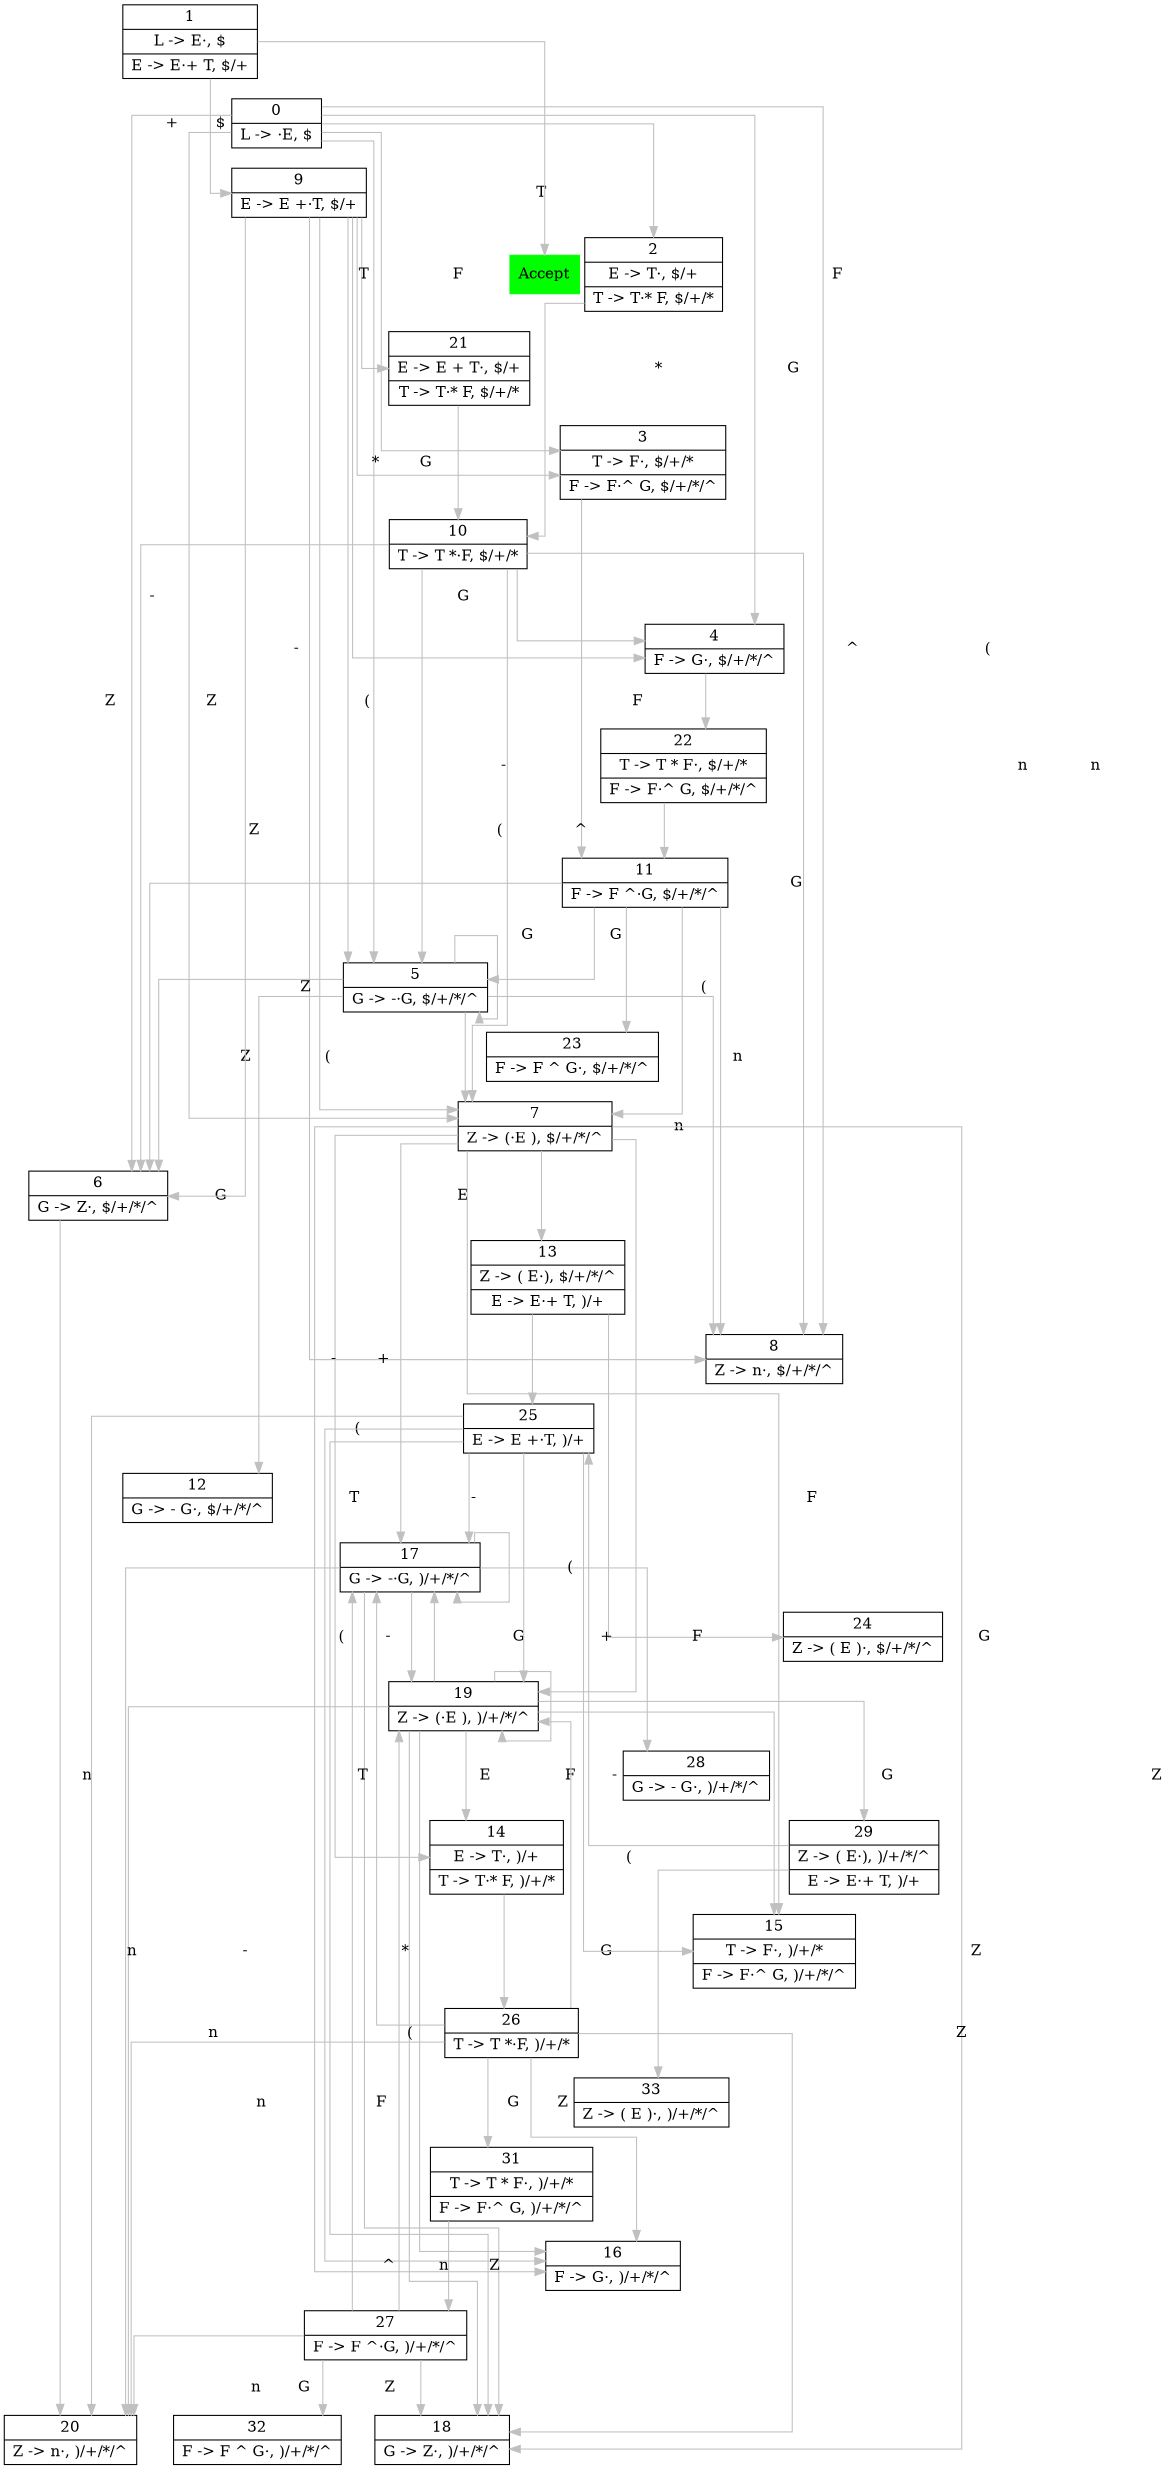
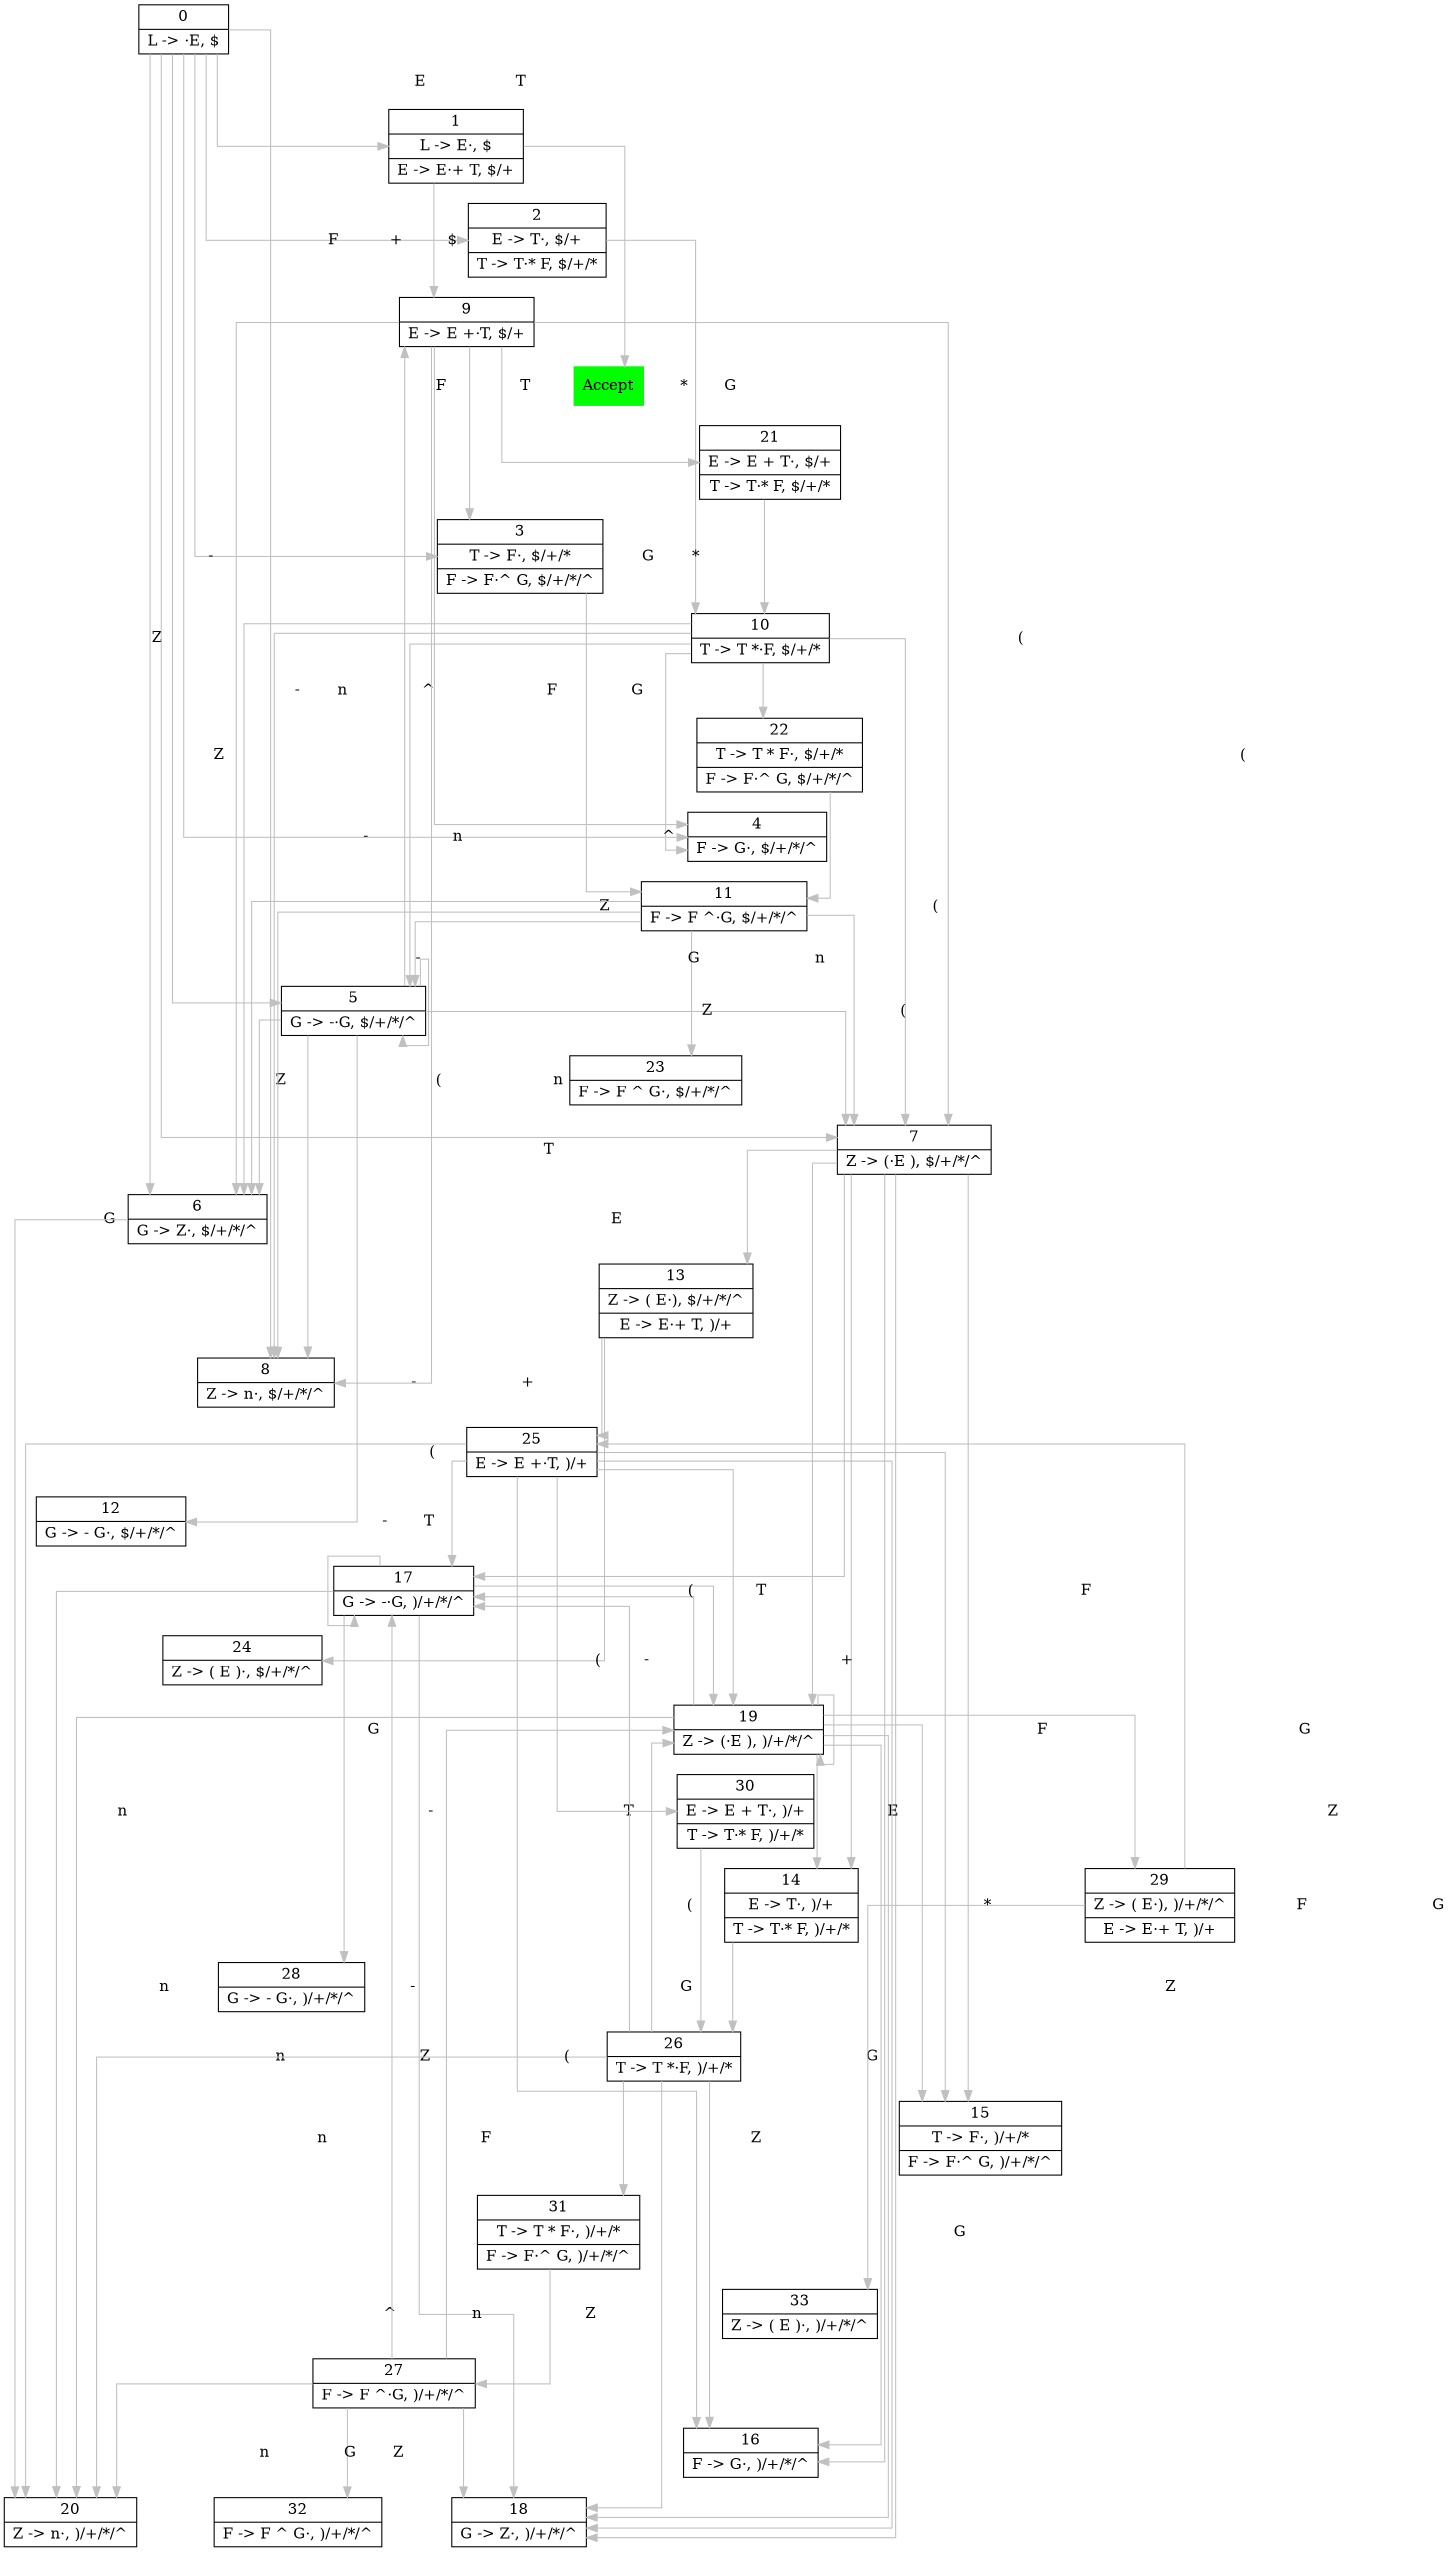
none -> (252, 146)
(348, 677) -> (405, 609)
(706, 696) -> (763, 685)
(797, 883) -> (820, 959)
(528, 935) -> (418, 959)
(679, 1126) -> (549, 1150)
none -> (746, 1811)
(405, 1951) -> (687, 1987)
